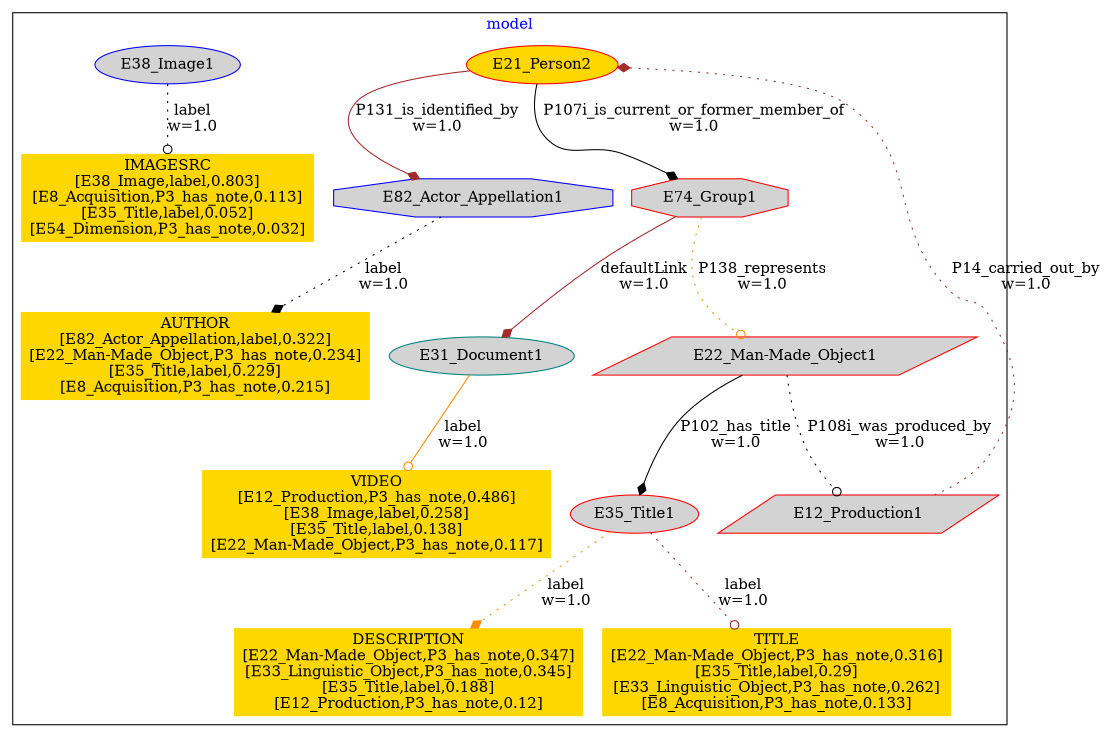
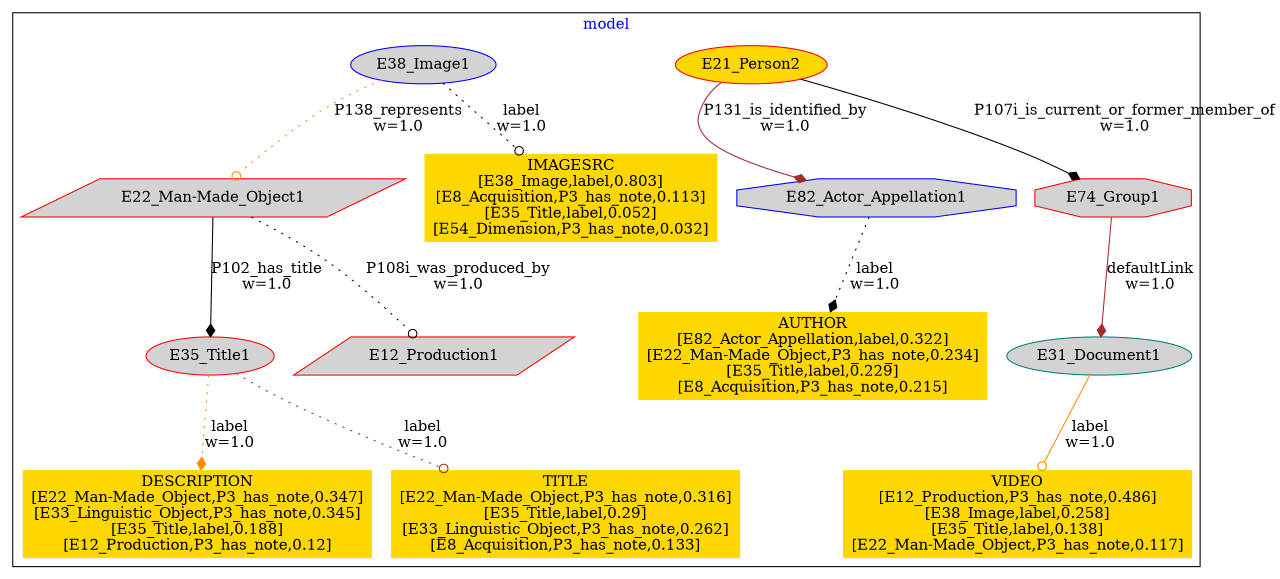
(909, 217) -> none
(694, 283) -> (307, 120)
